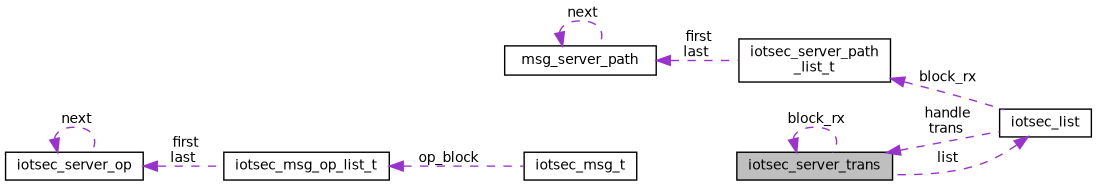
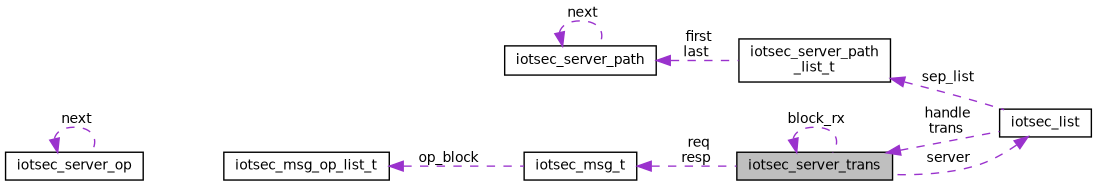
(580, 60) -> (580, 60)
(946, 78) -> (946, 78)
(946, 158) -> (946, 158)
(191, 166) -> none
none -> (694, 166)
